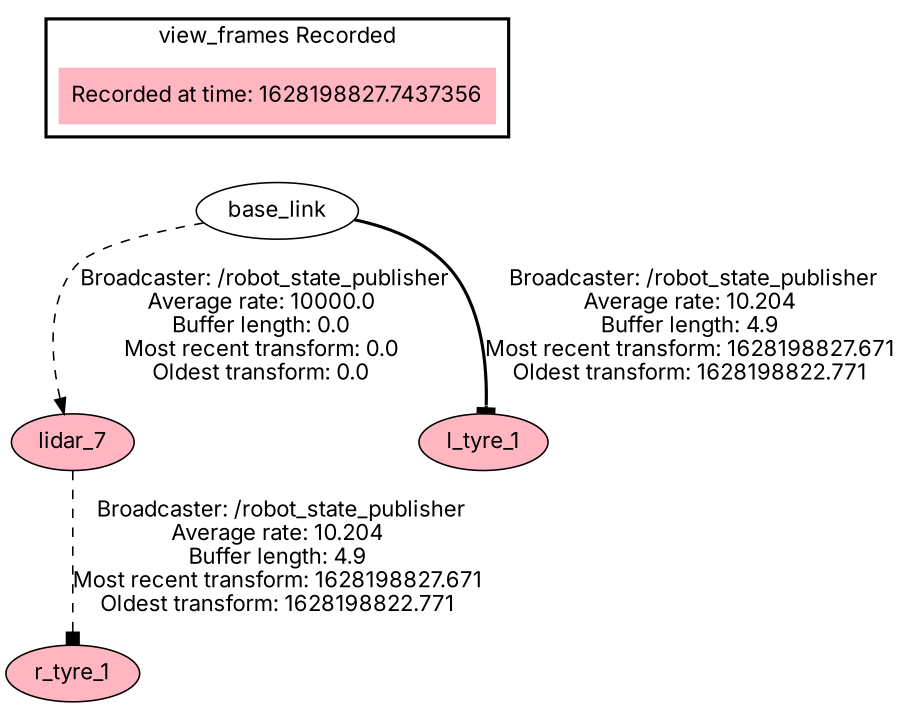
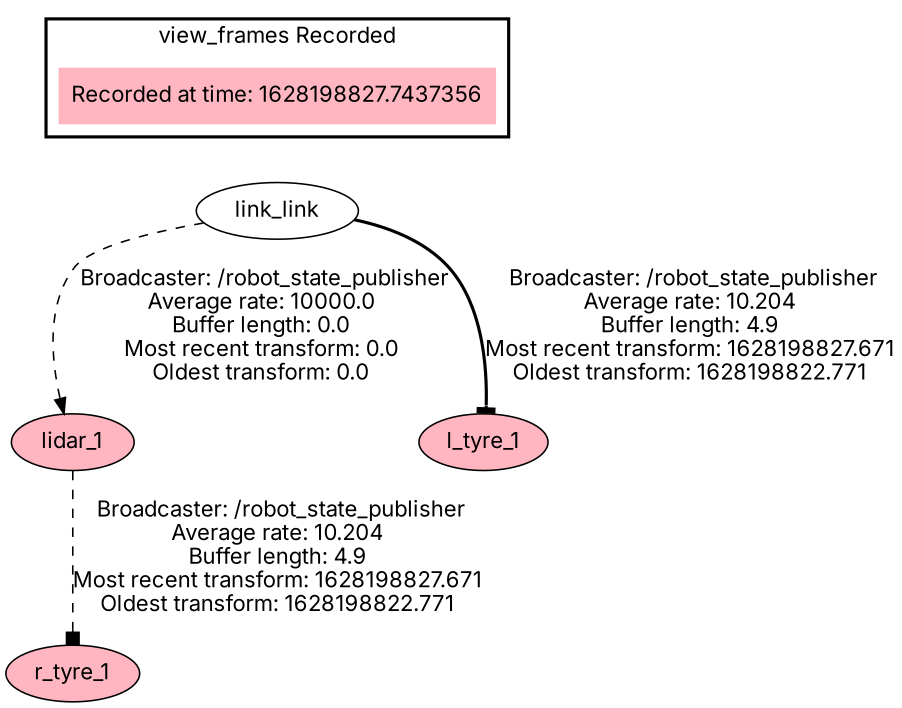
(277, 211) -> (277, 211)
(73, 442) -> (73, 442)
